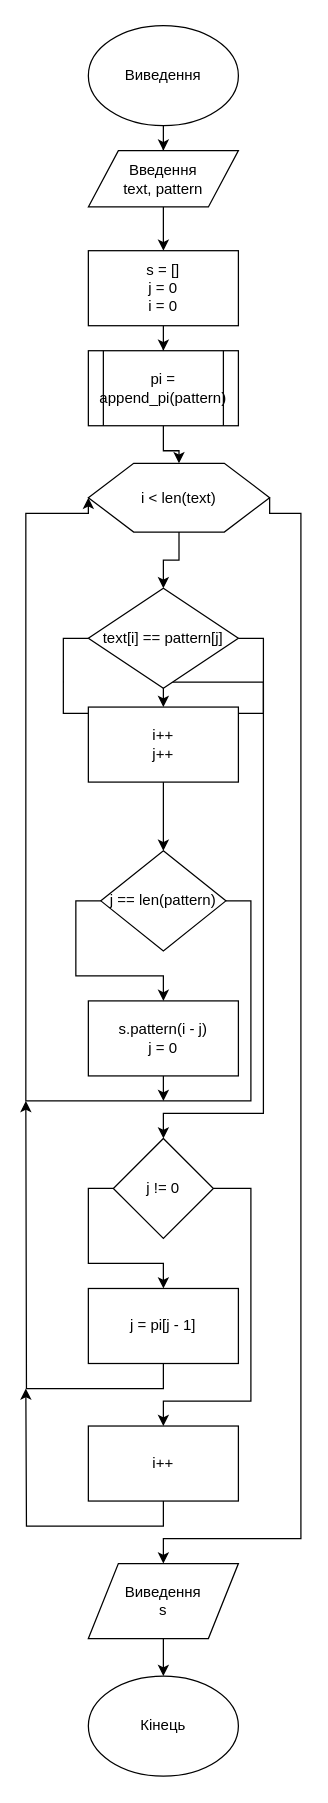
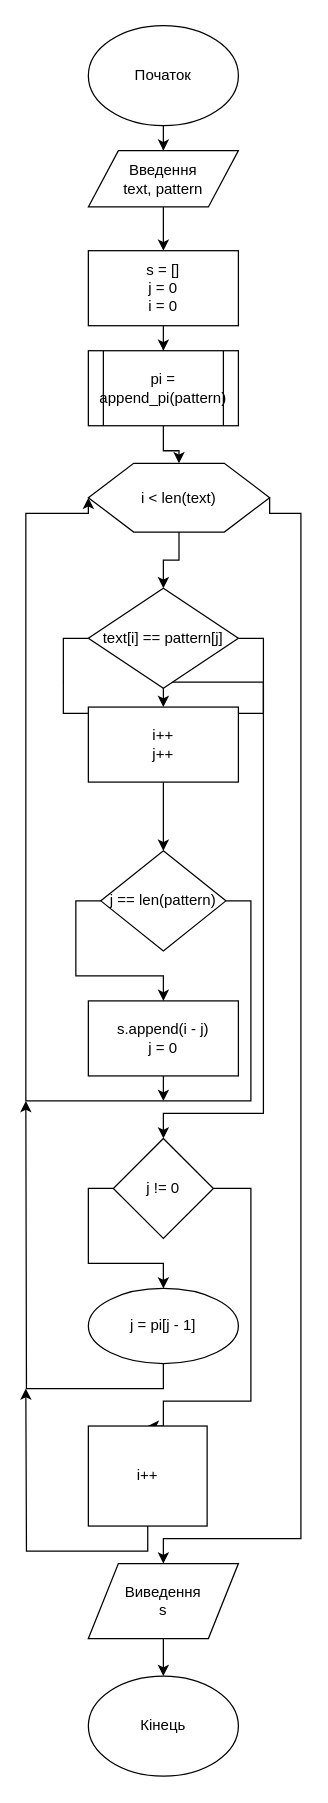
(163, 76) -> (163, 76)
(163, 1038) -> (163, 1038)
(163, 1326) -> (163, 1326)
(163, 1463) -> (148, 1476)
